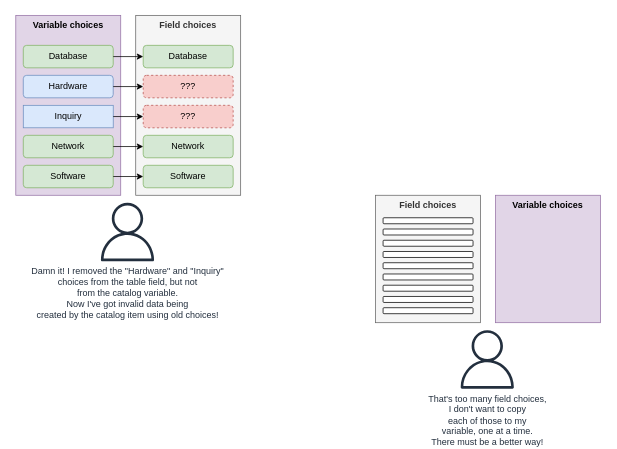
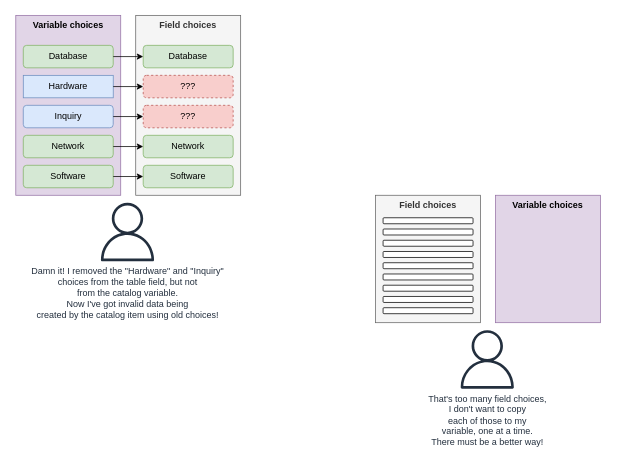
(68, 87) -> (68, 87)
(68, 117) -> (68, 117)
